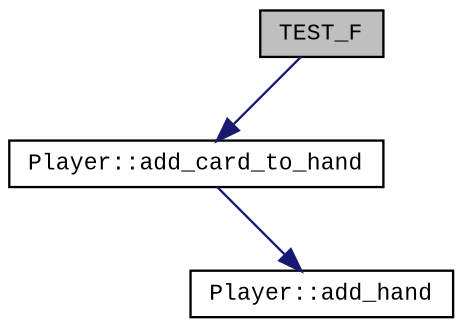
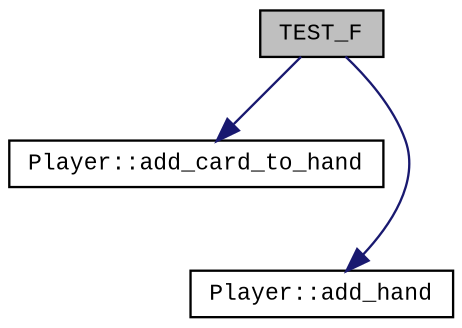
(251, 221) -> (408, 152)
